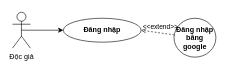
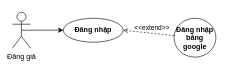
(102, 30) -> (93, 30)
(22, 57) -> (22, 57)
